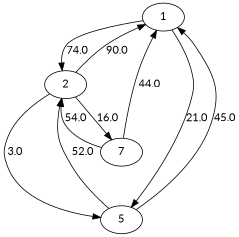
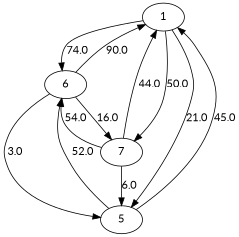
(66, 85) -> (66, 85)
none -> (166, 87)
none -> (122, 182)
